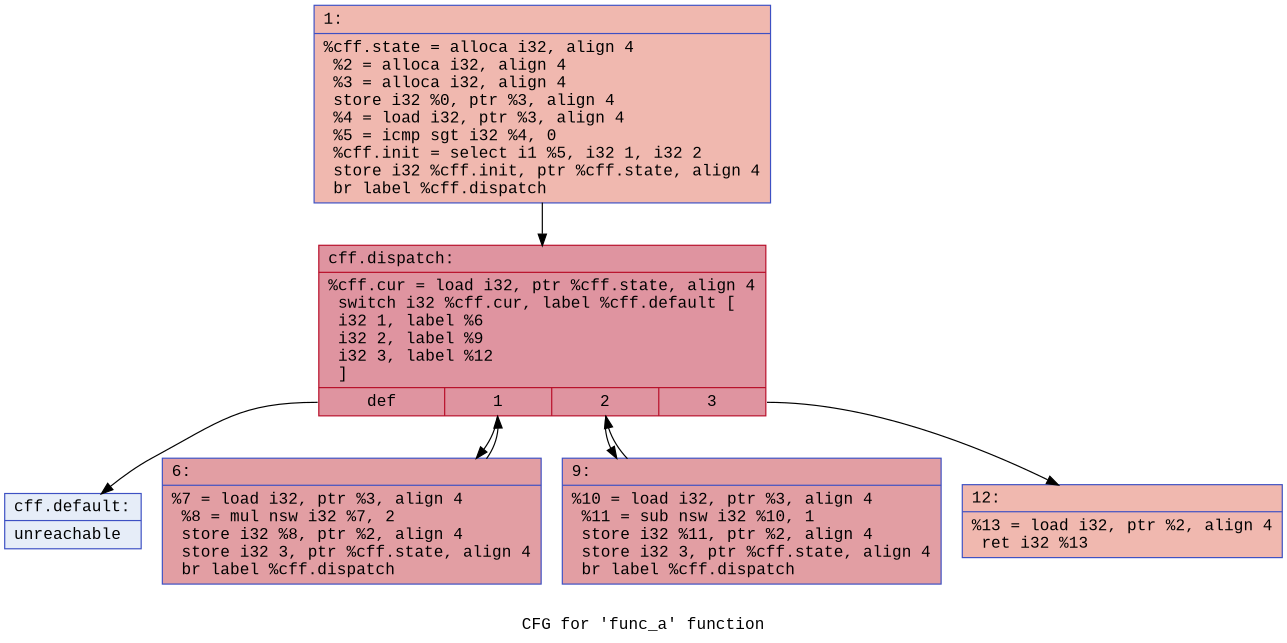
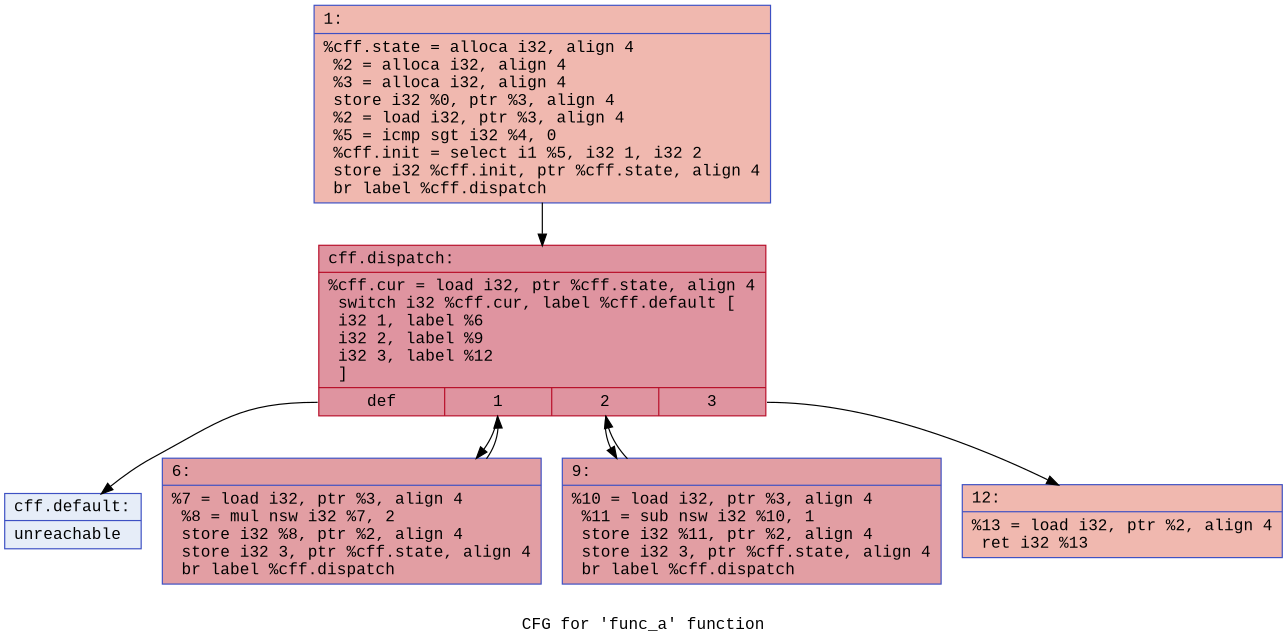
(474, 118) -> (474, 118)
